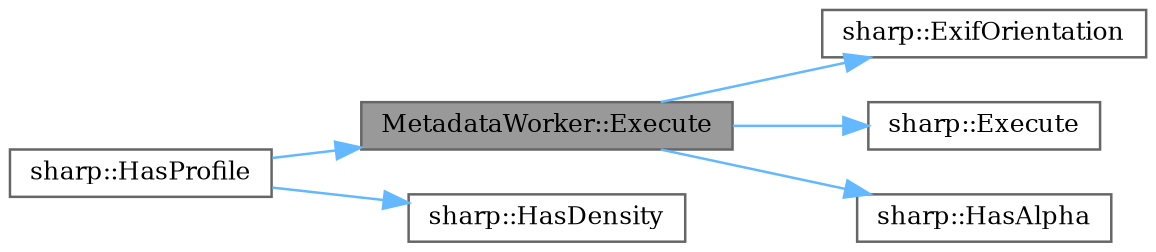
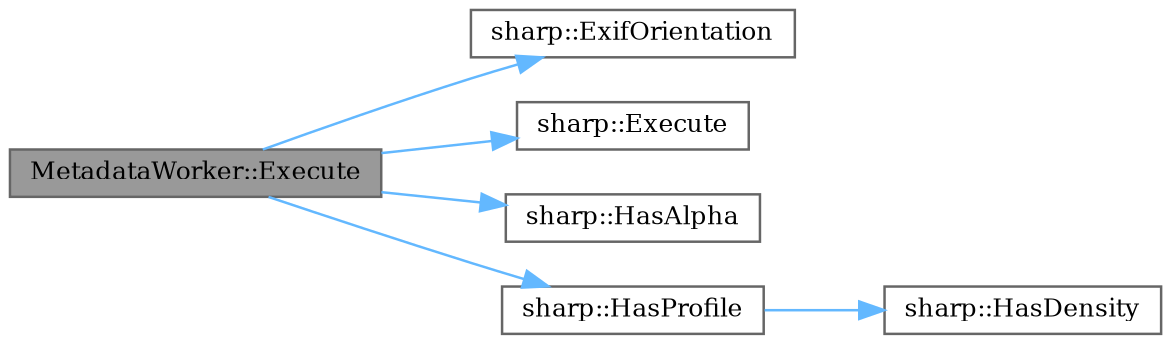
(304, 154) -> (396, 239)
